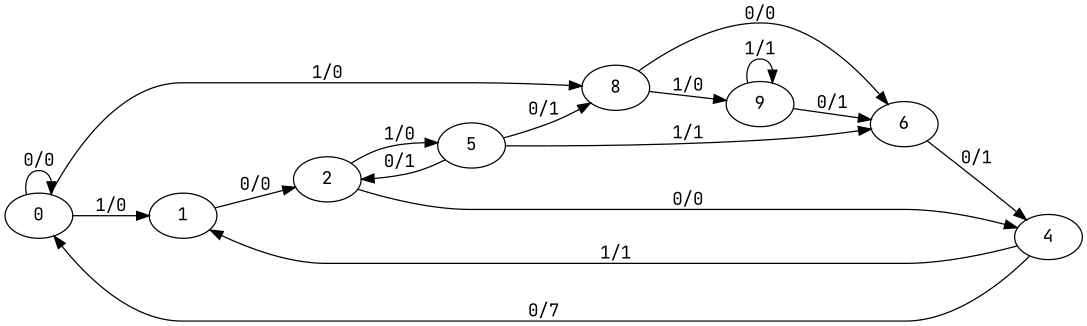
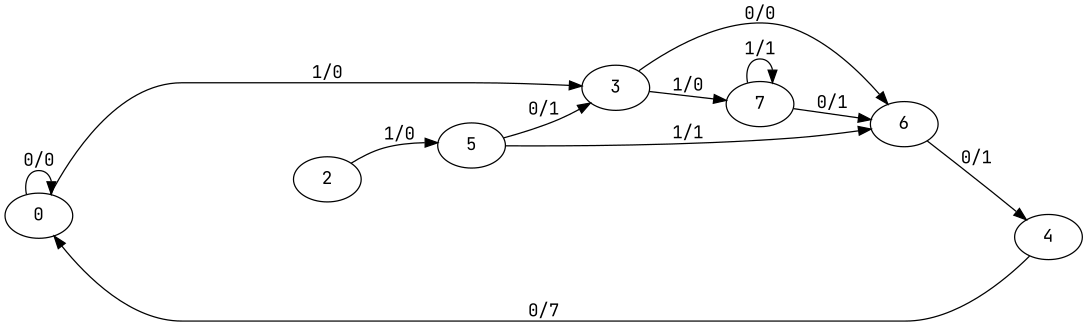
(616, 88) -> (616, 88)
(760, 104) -> (760, 104)
(411, 173) -> none
(681, 209) -> none
(183, 216) -> none
